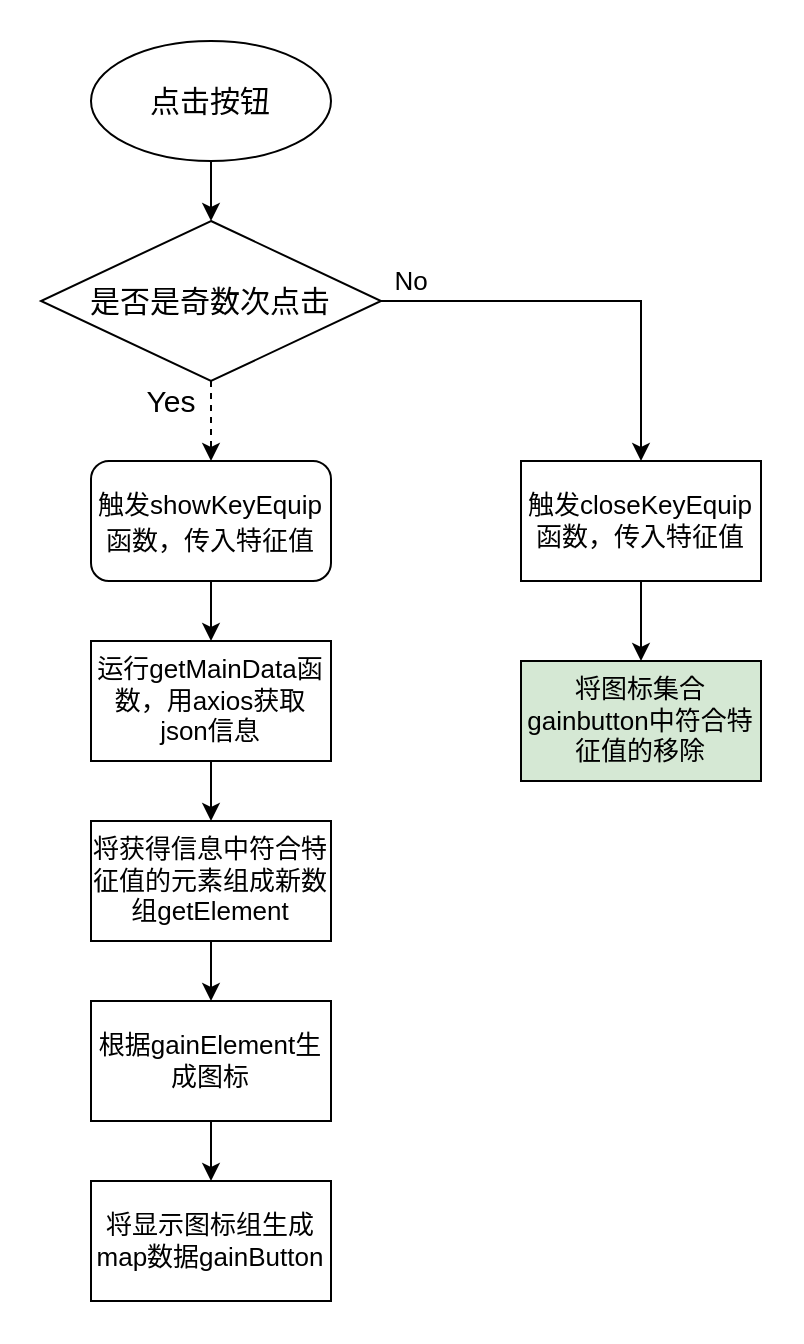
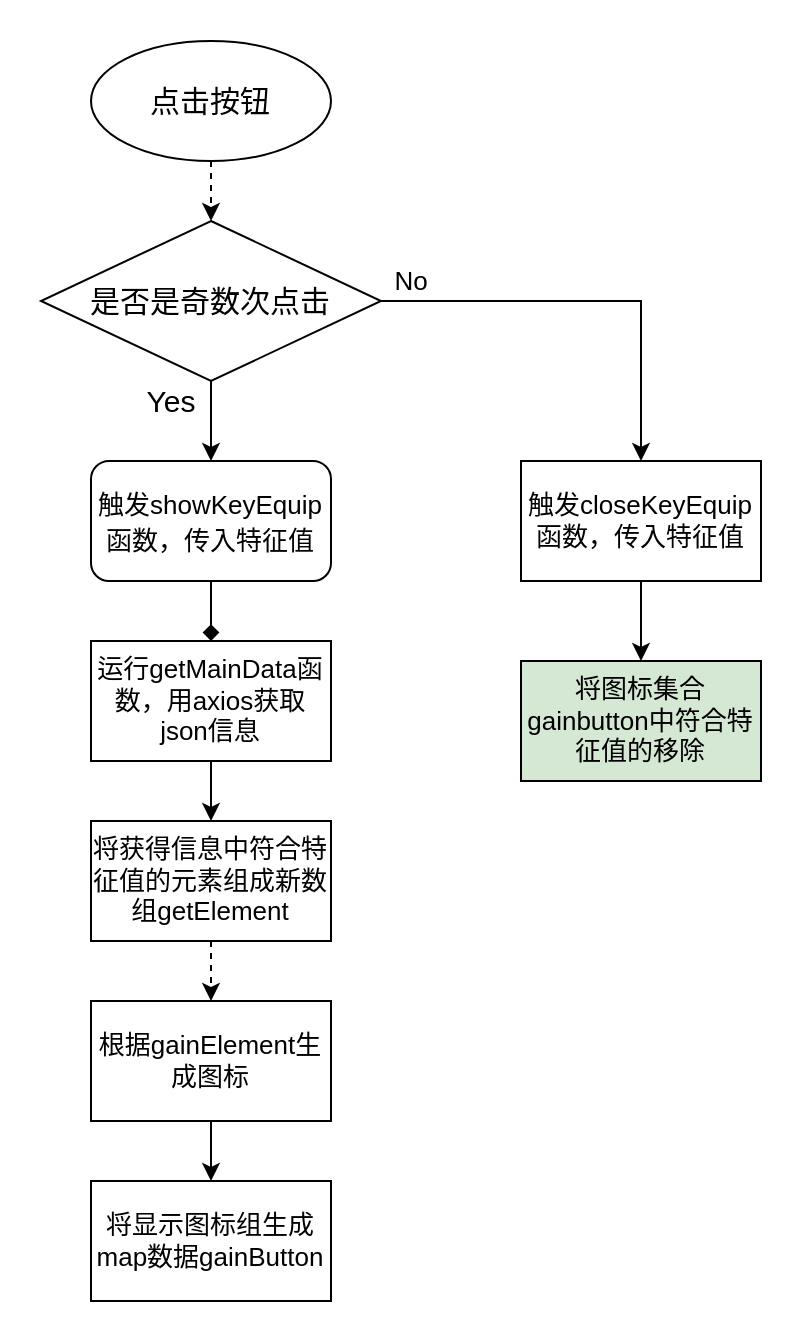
(211, 186) -> (211, 186)
(211, 413) -> (211, 413)
(211, 626) -> (211, 625)
(211, 966) -> (211, 966)
